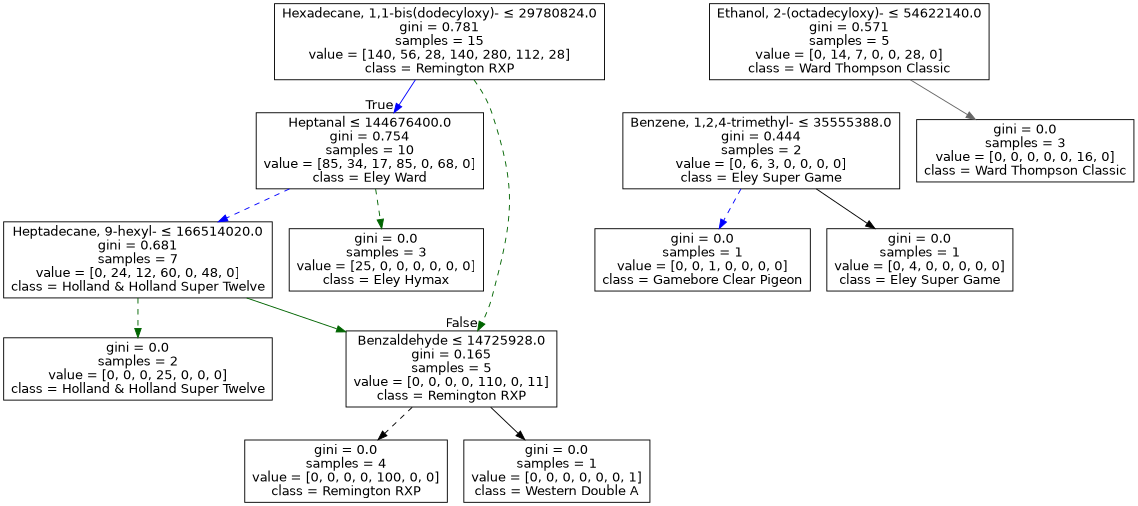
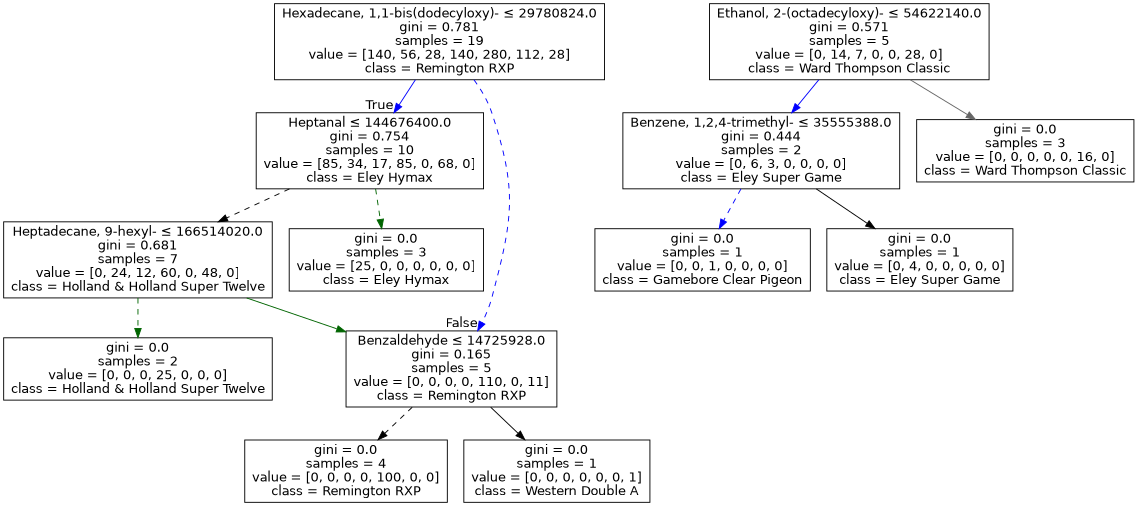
(440, 41) -> (440, 41)
none -> (808, 93)
(370, 178) -> (370, 178)
(509, 200) -> (509, 200)
(258, 203) -> (258, 203)
